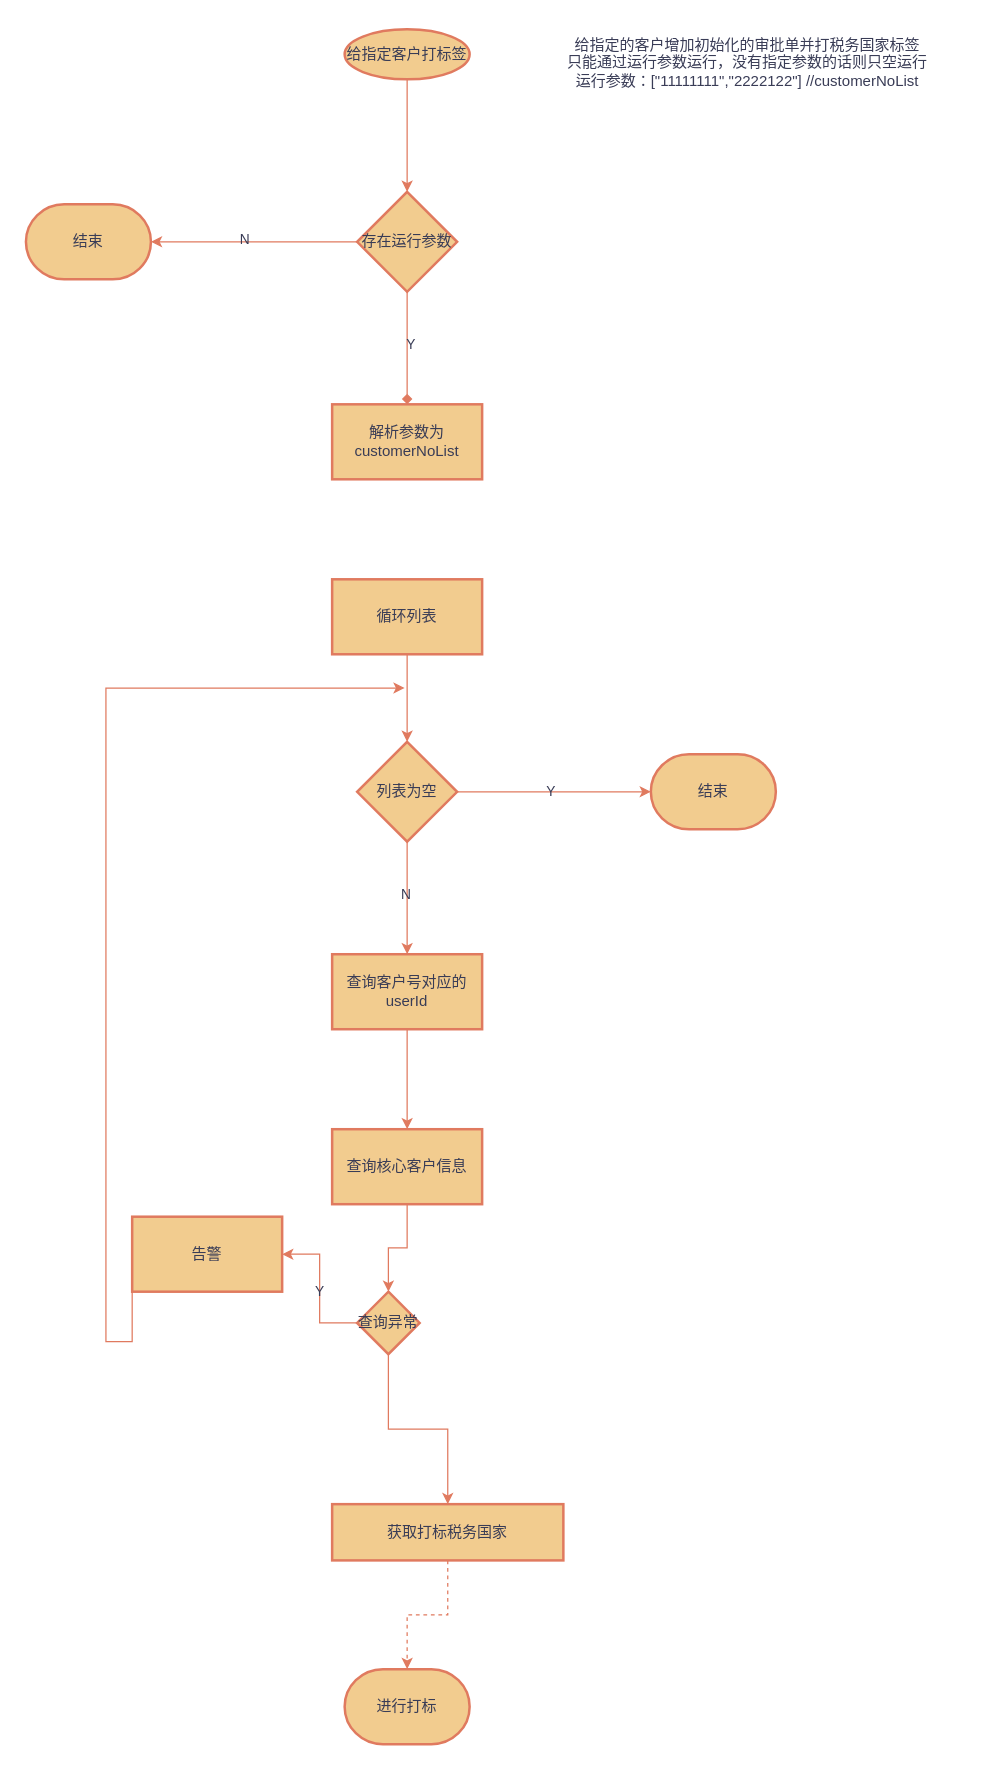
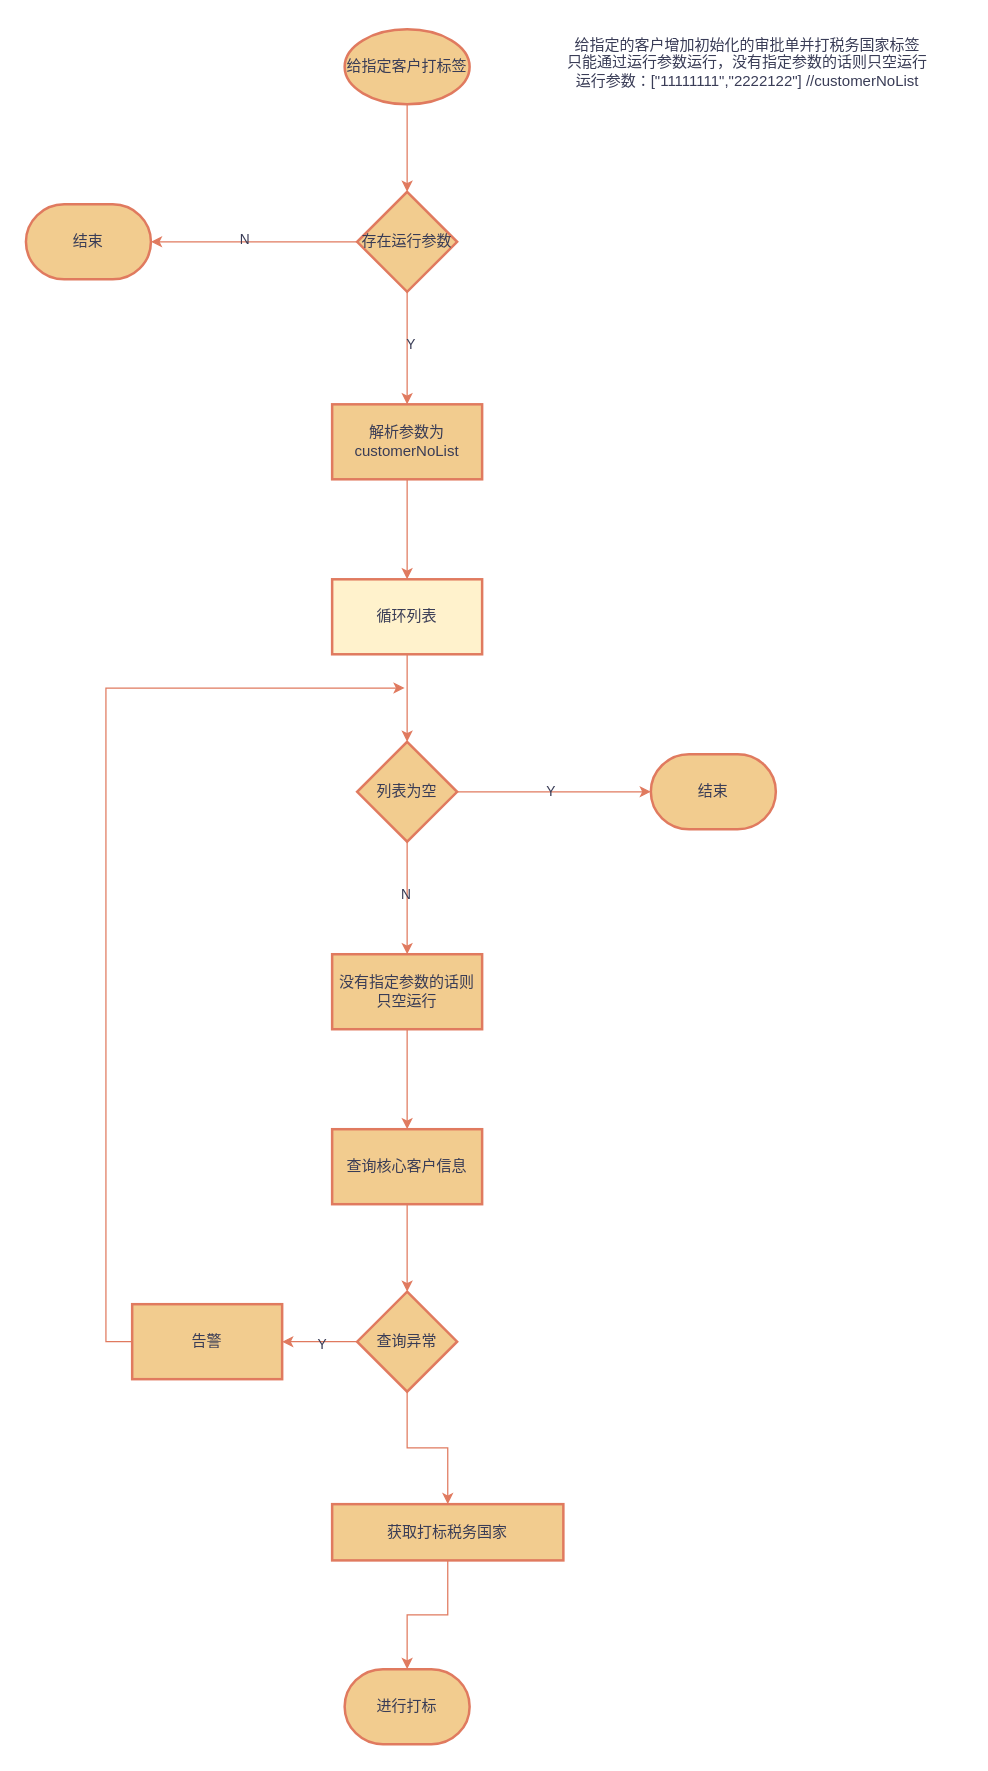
(407, 54) -> (407, 67)
(407, 393) -> (407, 394)
none -> (407, 525)
(407, 617) -> (407, 617)
(407, 992) -> (407, 992)
(207, 1254) -> (207, 1342)
(388, 1323) -> (407, 1342)
(431, 1615) -> (431, 1615)
